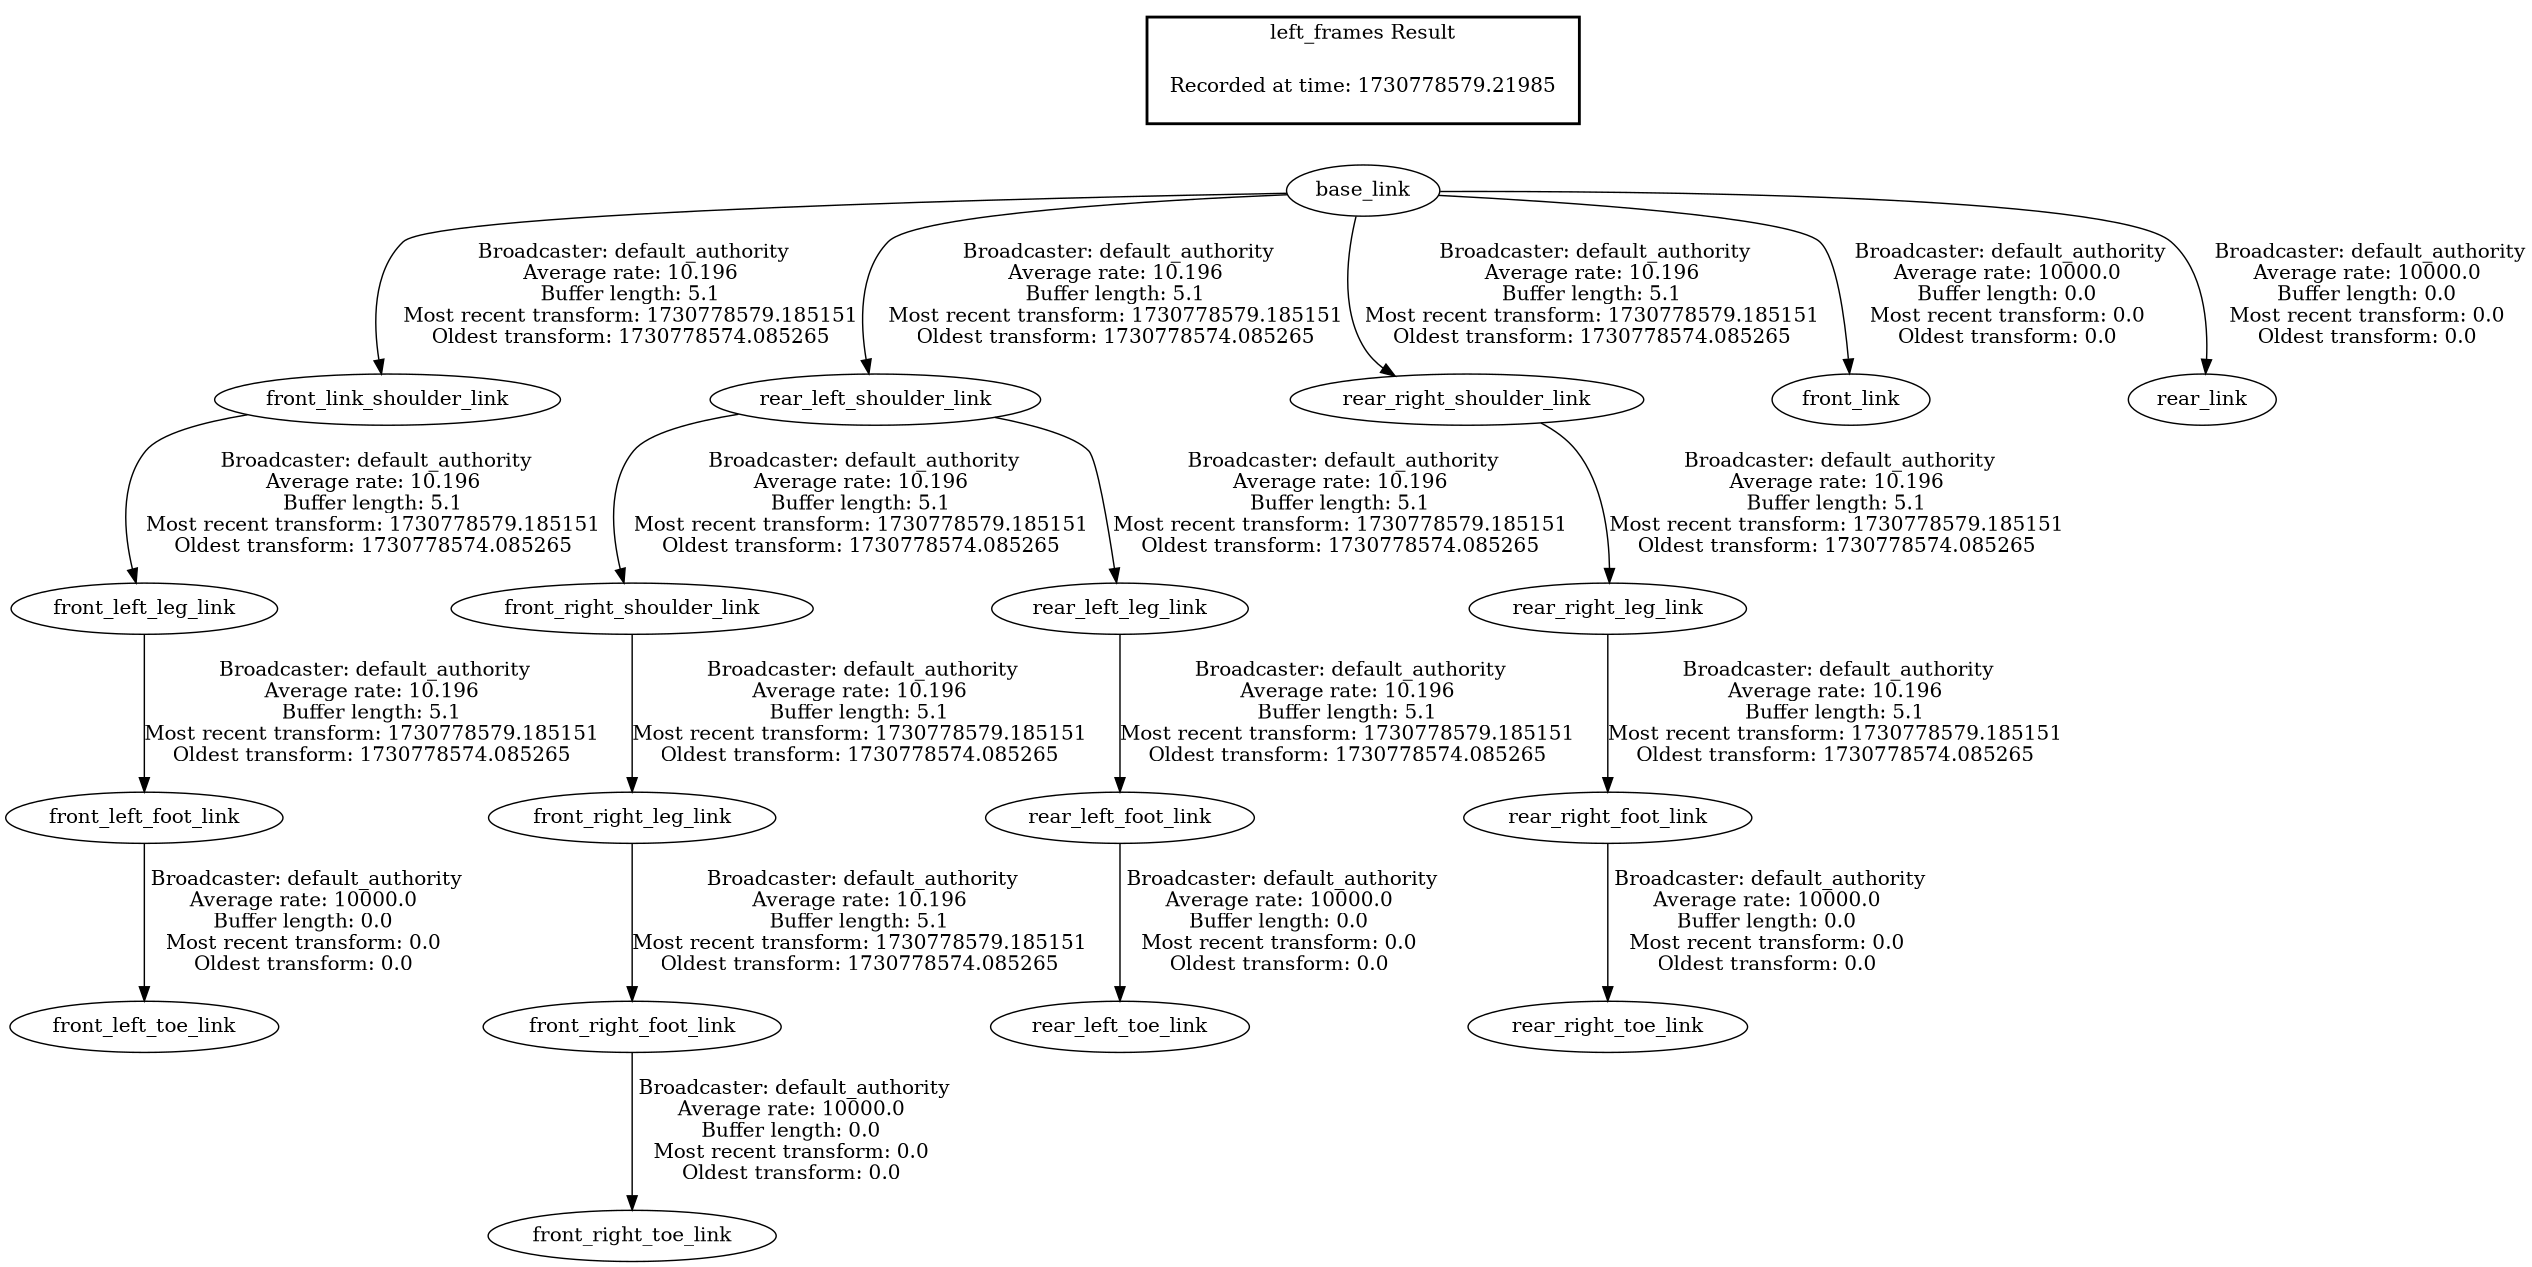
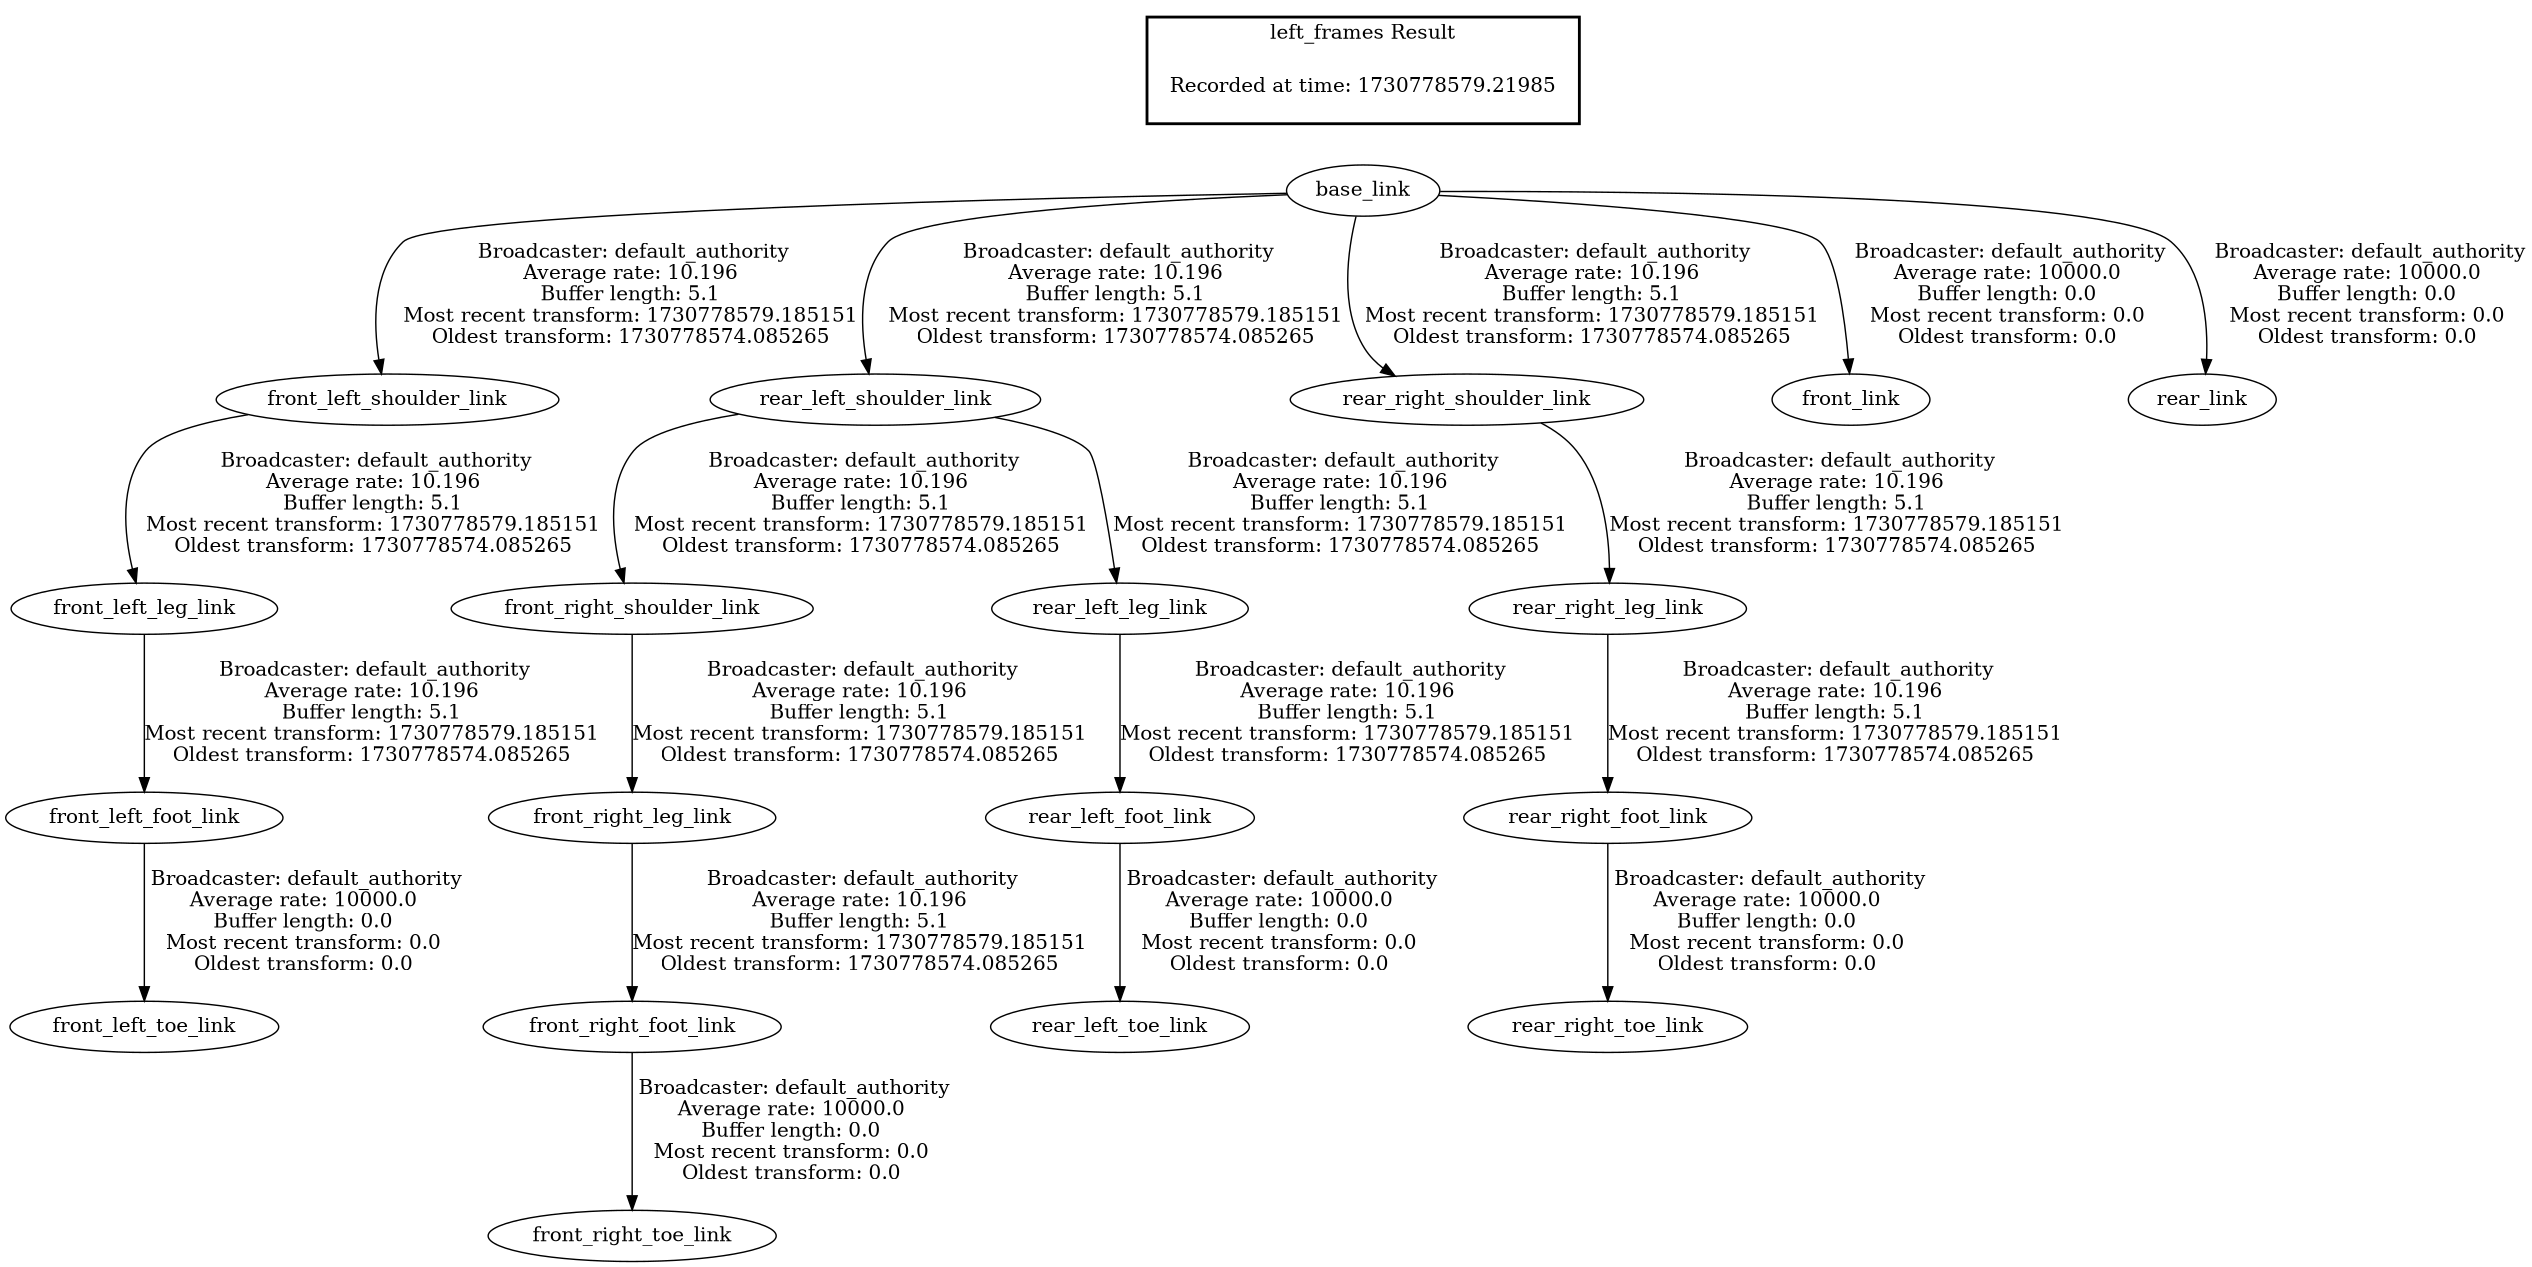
(388, 400) -> (388, 400)
